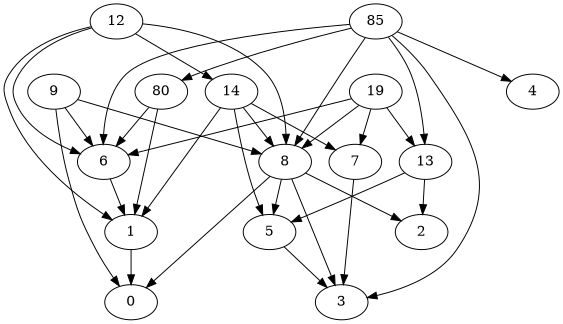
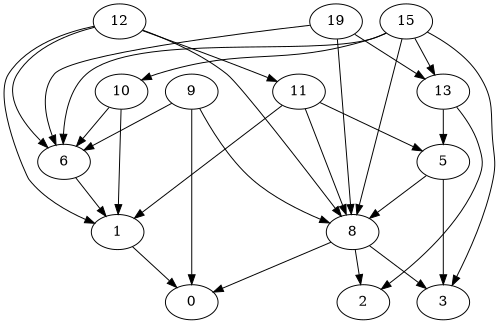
(376, 21) -> (406, 21)
(161, 92) -> (122, 92)
(232, 92) -> (299, 92)
(533, 92) -> none
(355, 162) -> none
(278, 192) -> (402, 194)
